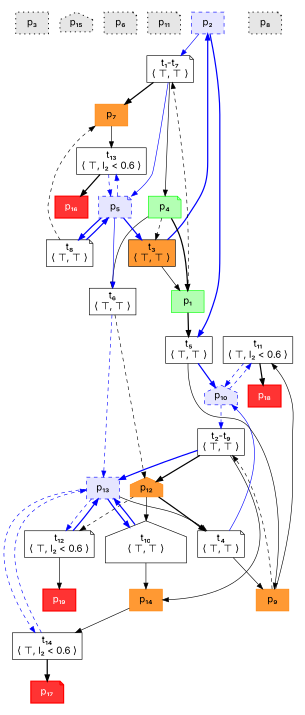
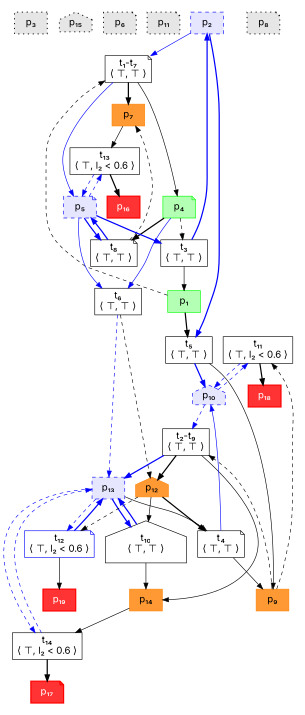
(121, 244) -> (150, 250)
(184, 250) -> (151, 227)
(152, 253) -> (184, 253)
(292, 477) -> (292, 477)
(59, 544) -> (59, 544)
